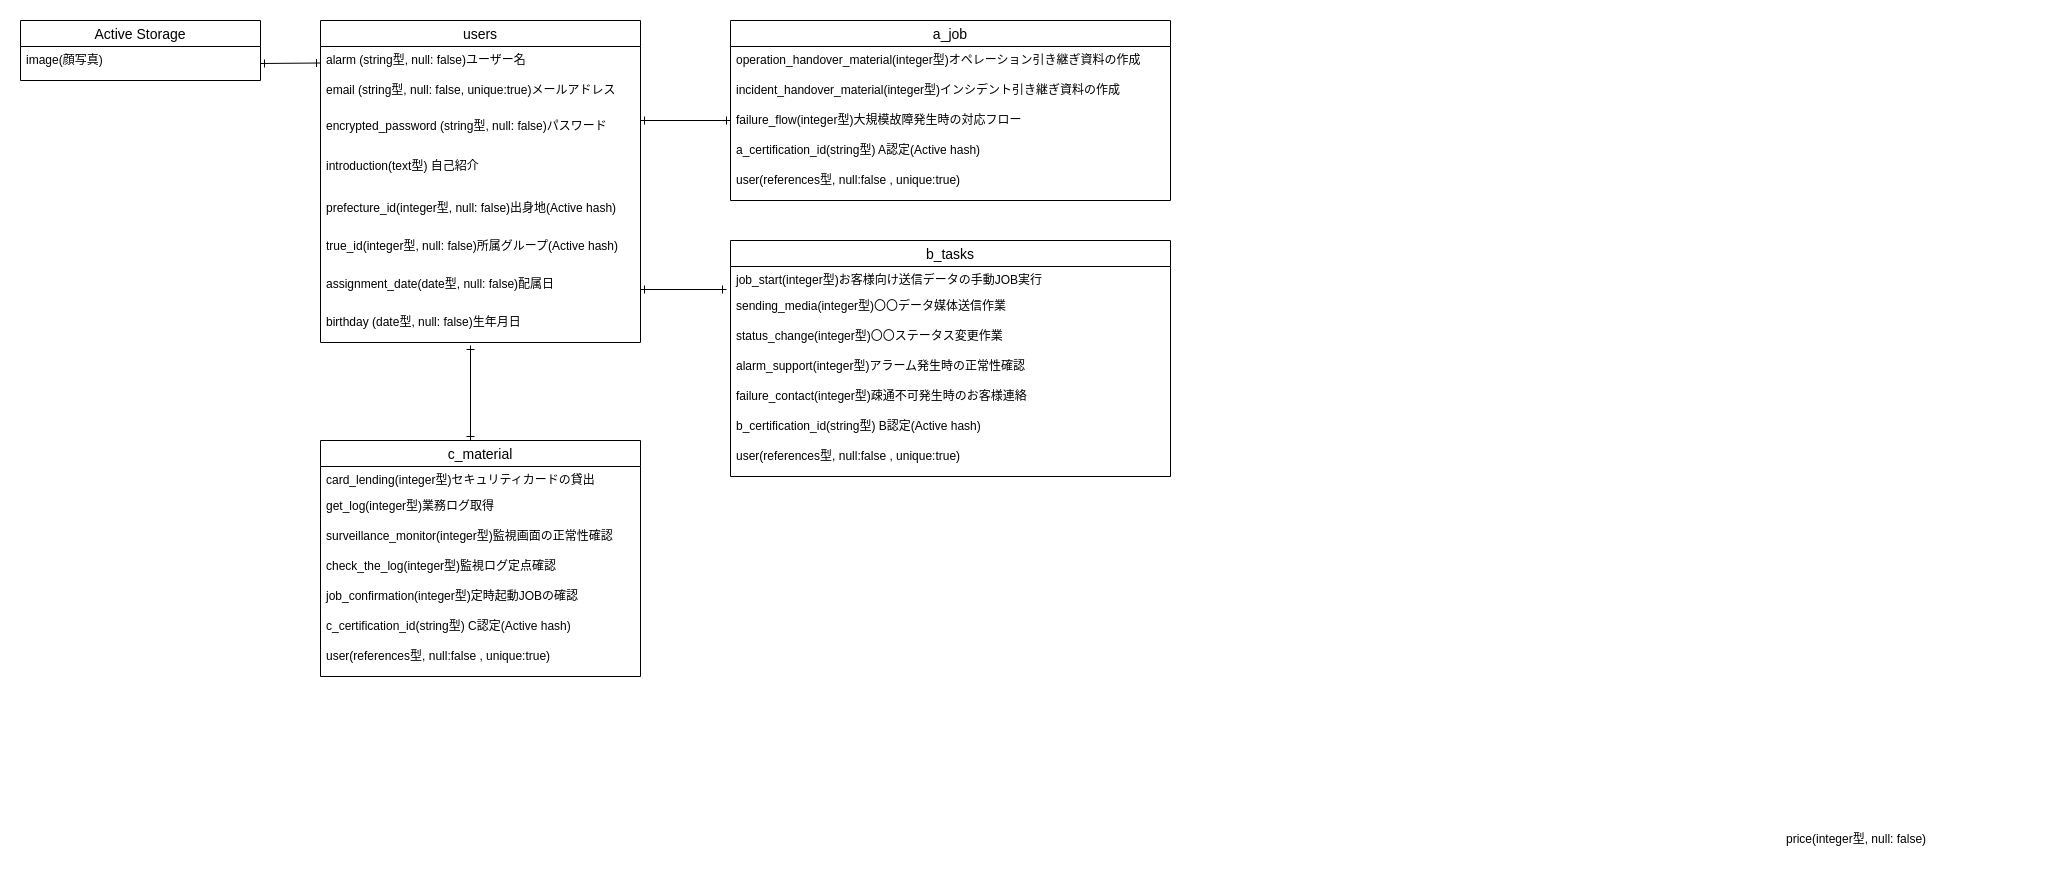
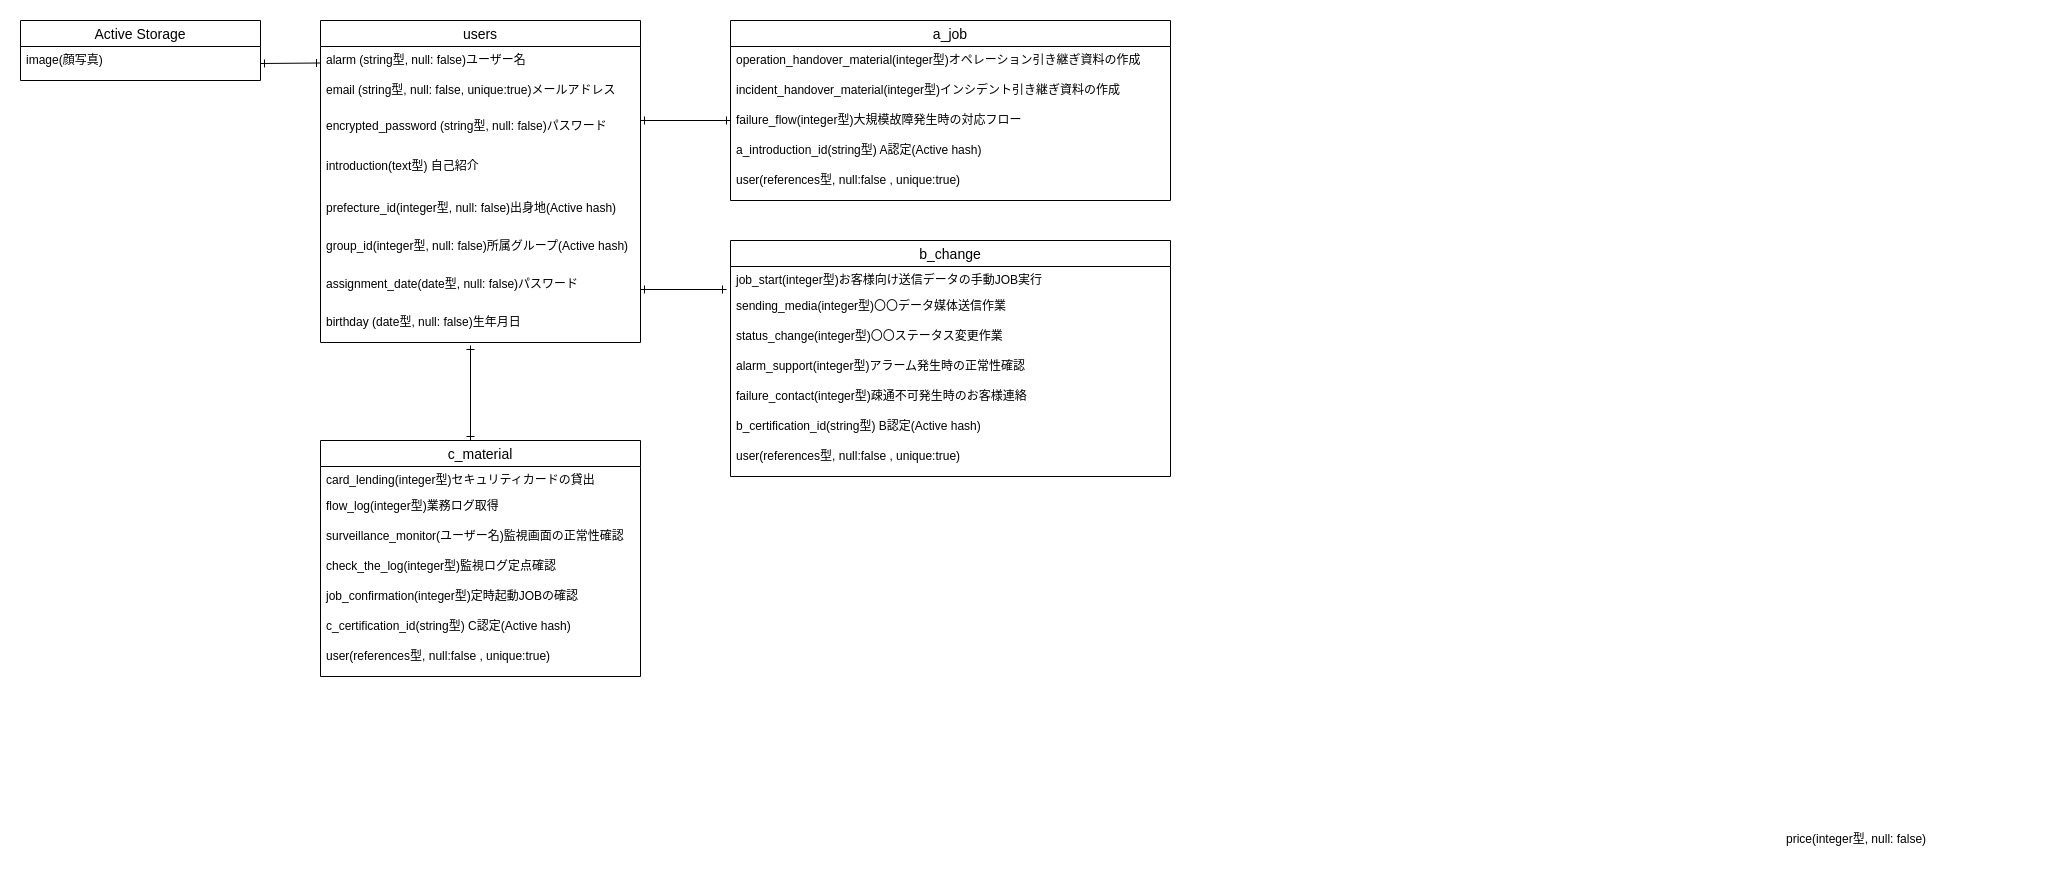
(879, 150) -> (877, 150)
(492, 246) -> (495, 246)
(950, 254) -> (950, 254)
(452, 284) -> (464, 284)
(419, 506) -> (420, 506)
(482, 536) -> (484, 536)
